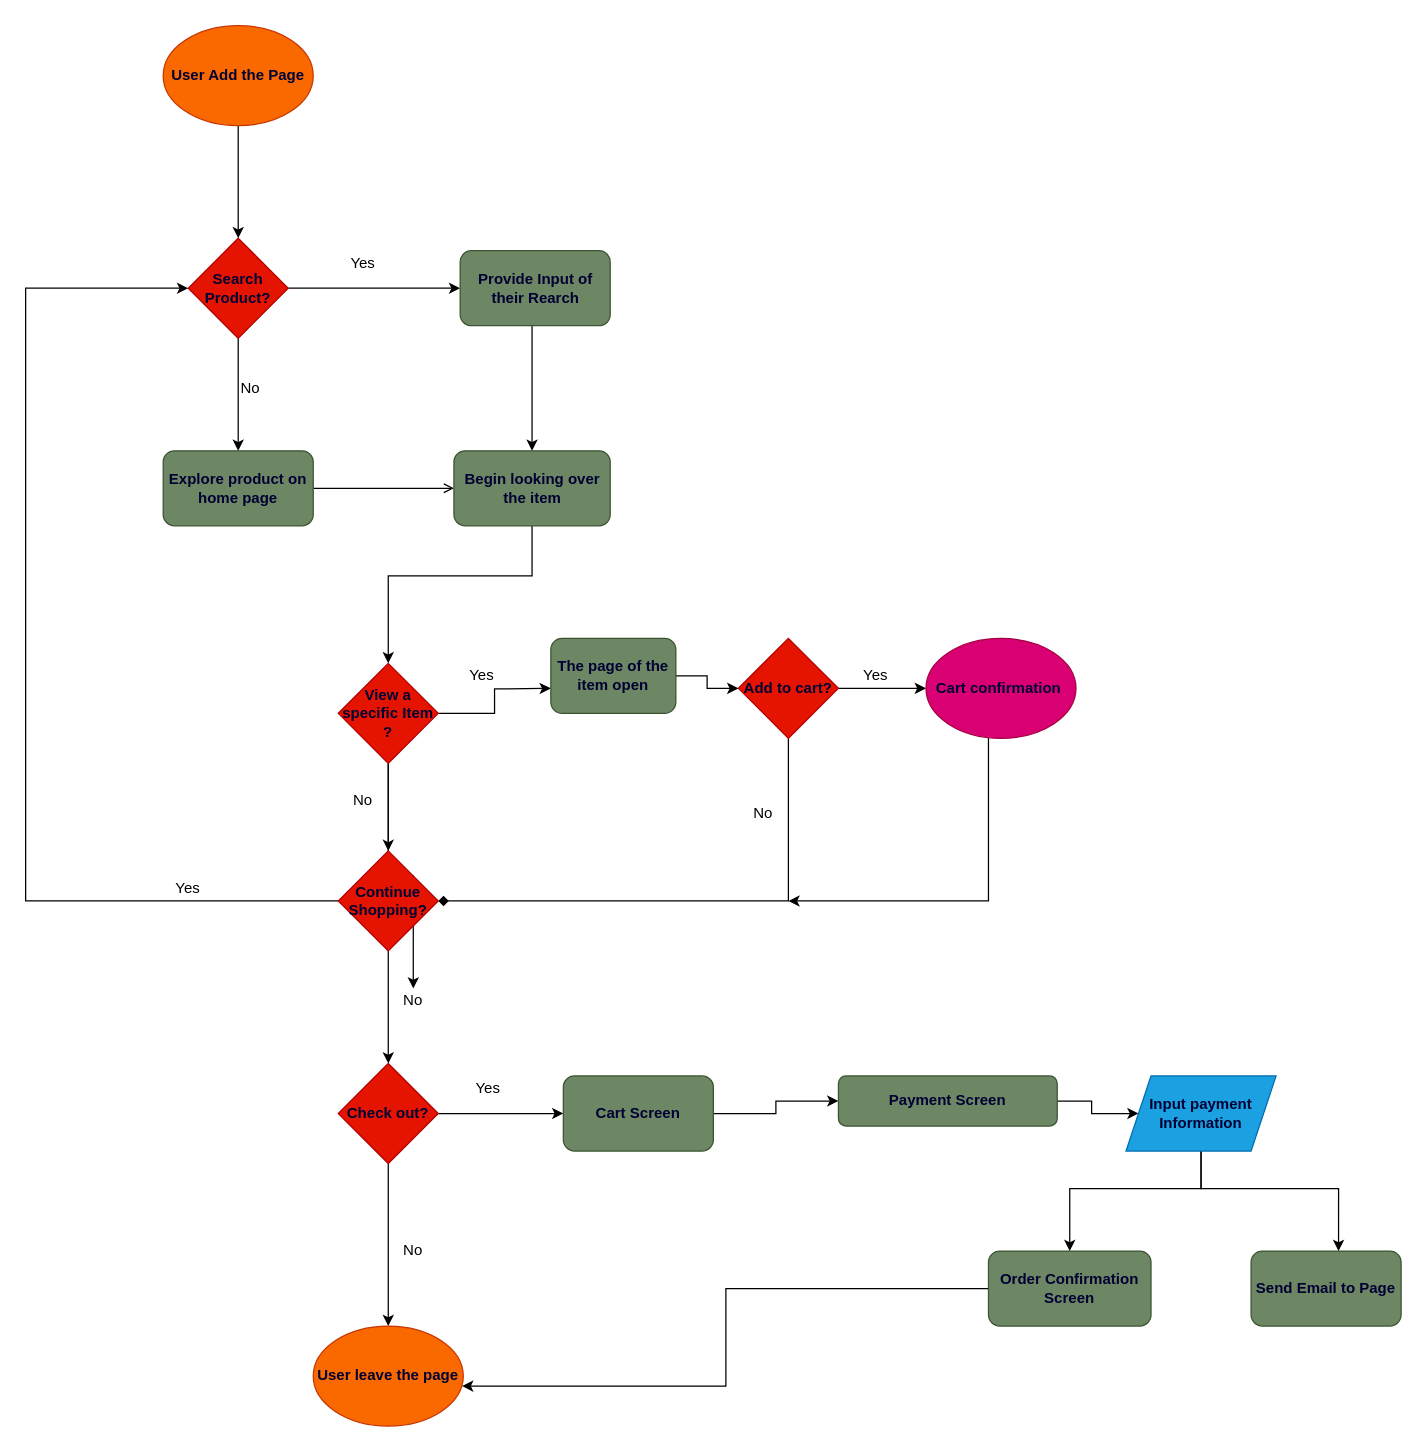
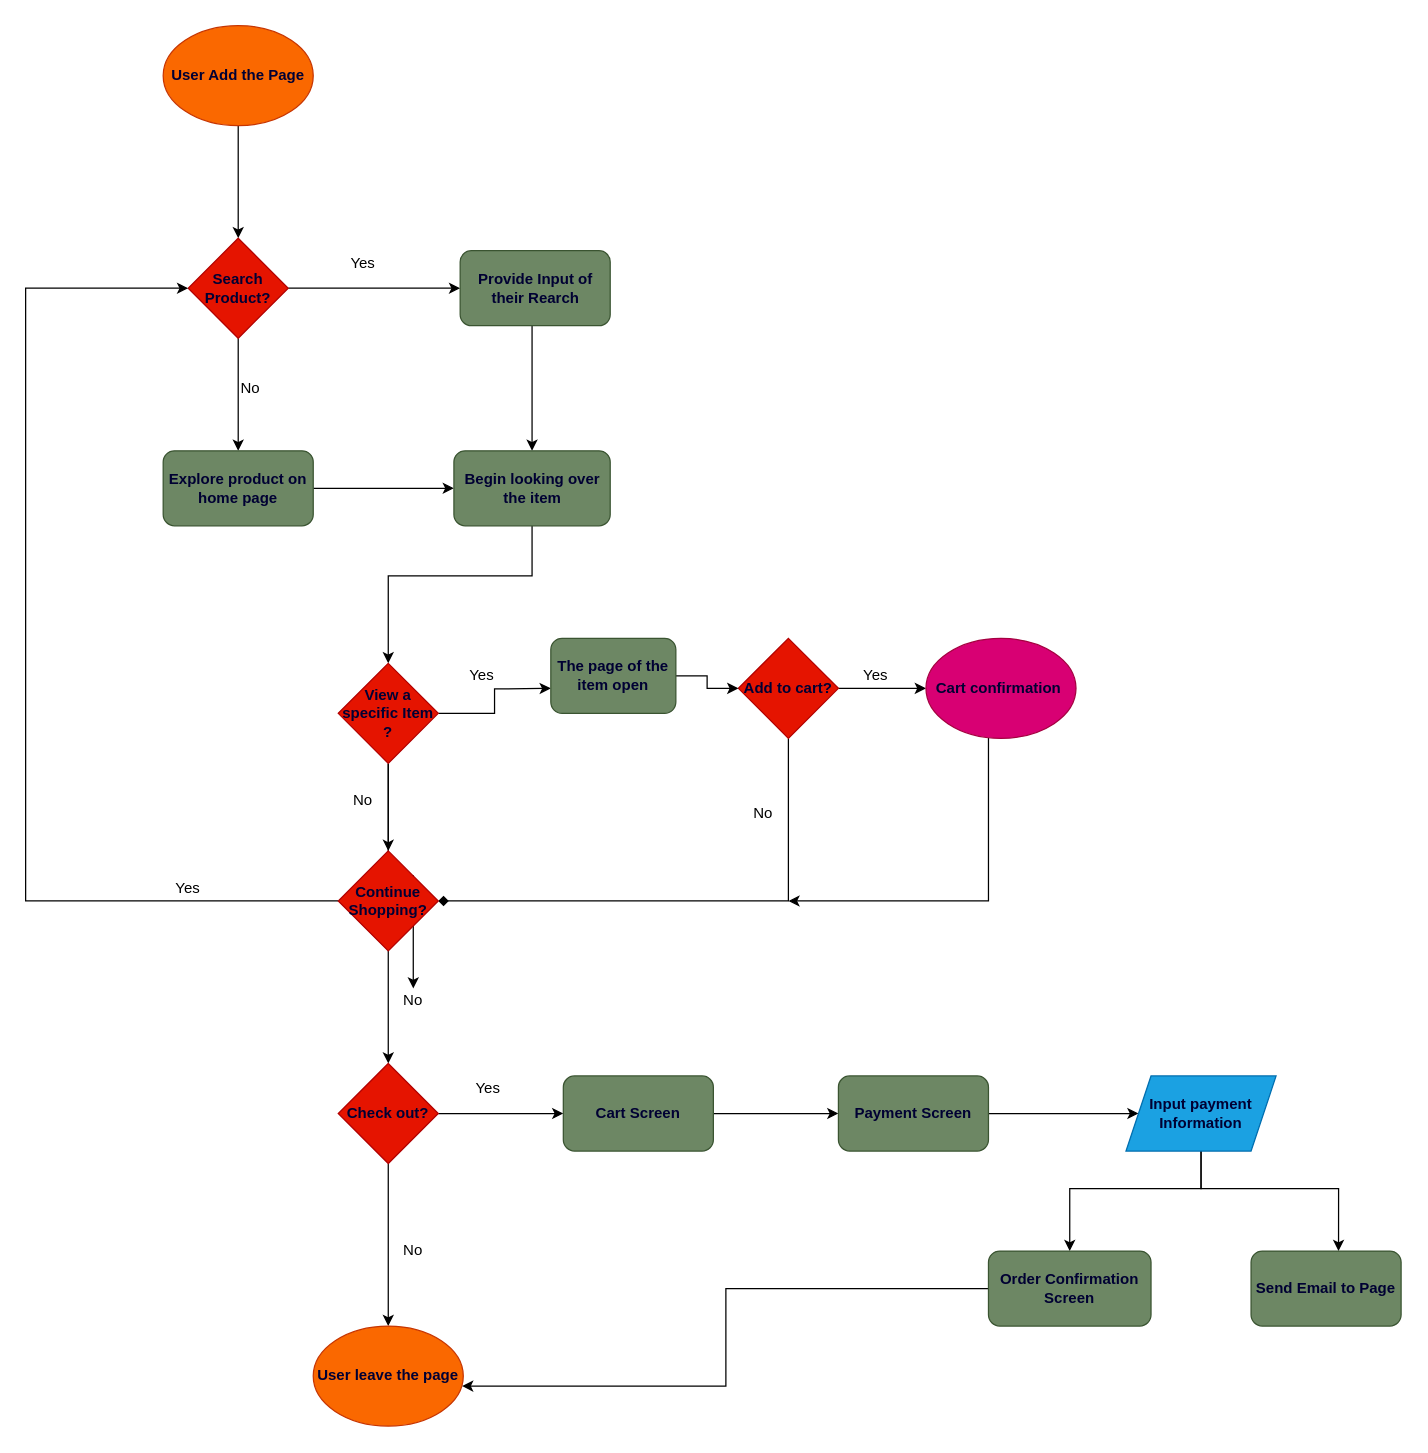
(446, 488) -> (444, 488)
(948, 1101) -> (913, 1113)
